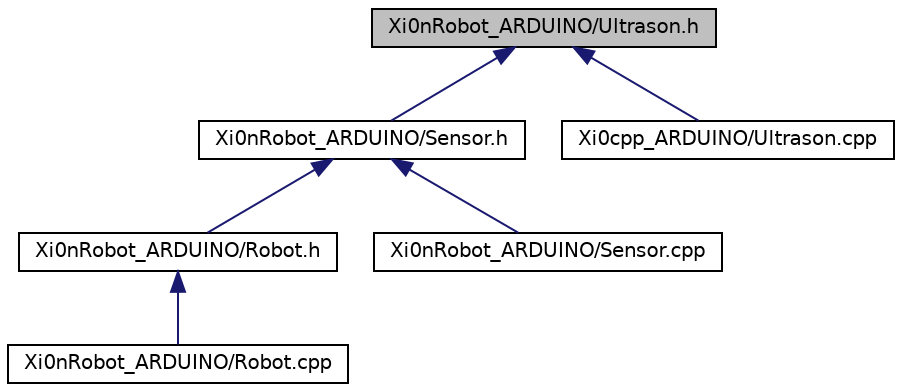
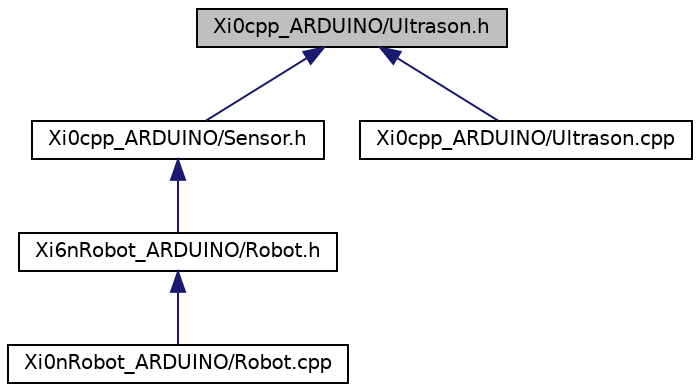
(544, 28) -> (352, 28)
(362, 140) -> (178, 140)
(178, 252) -> (178, 252)
(548, 252) -> none
